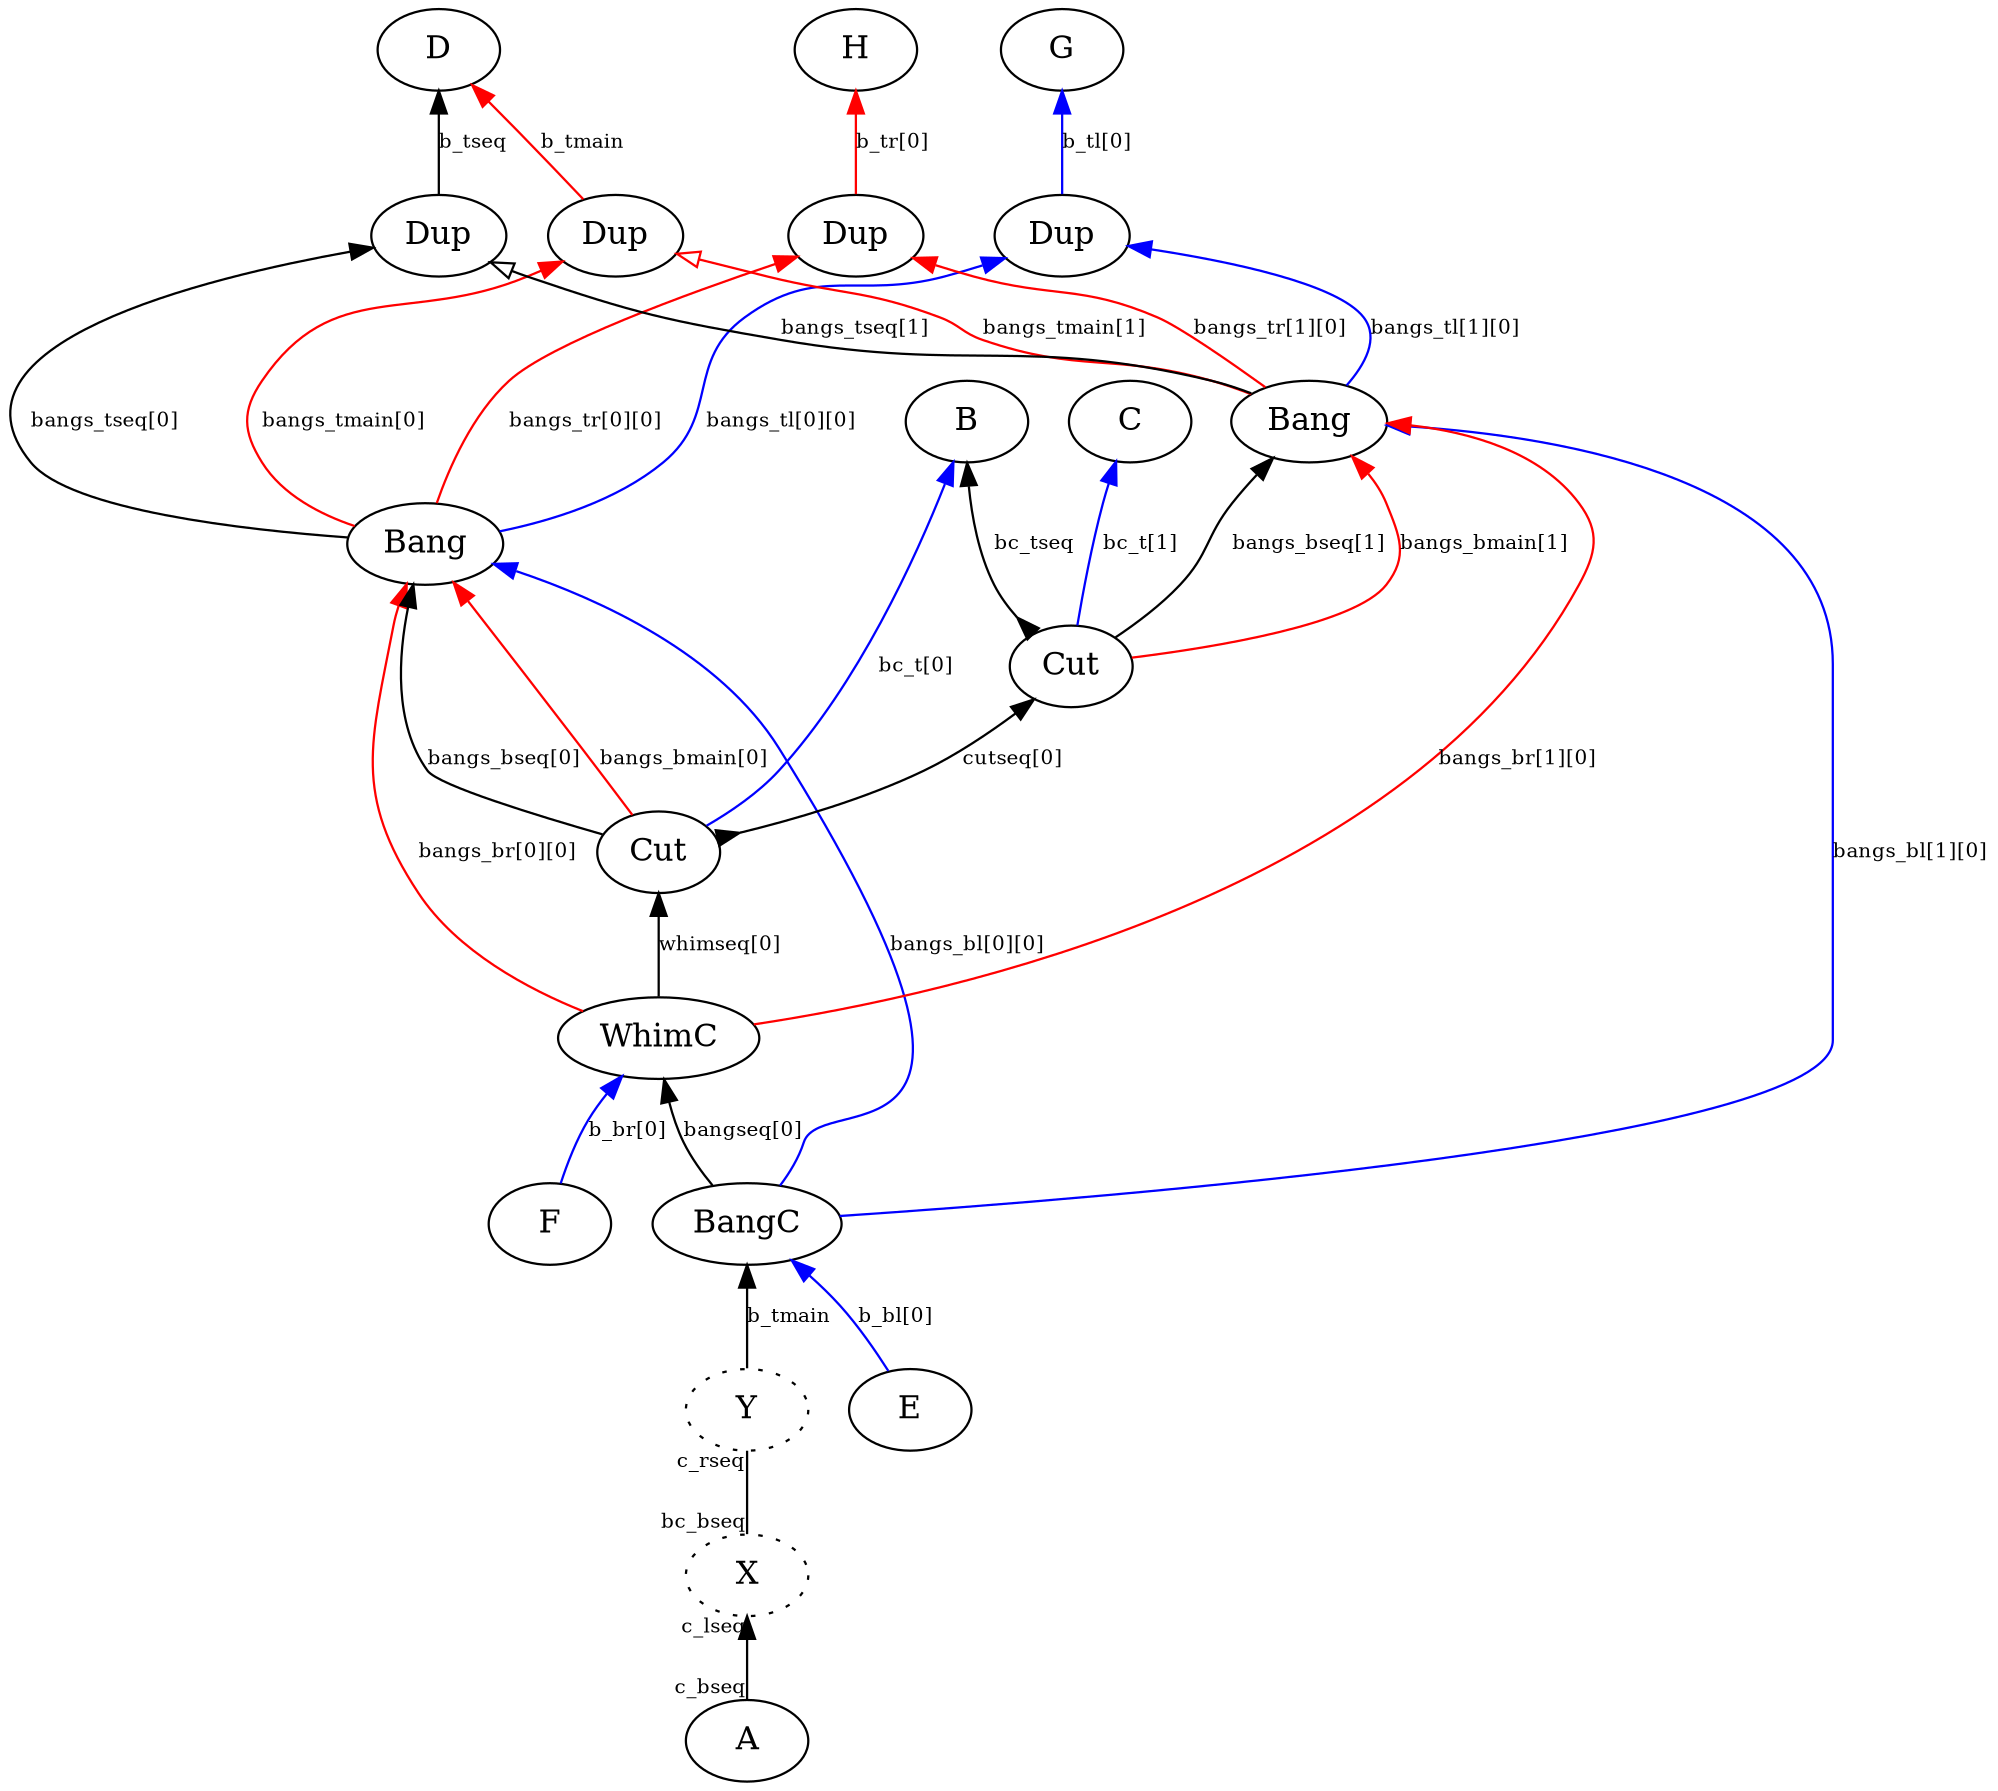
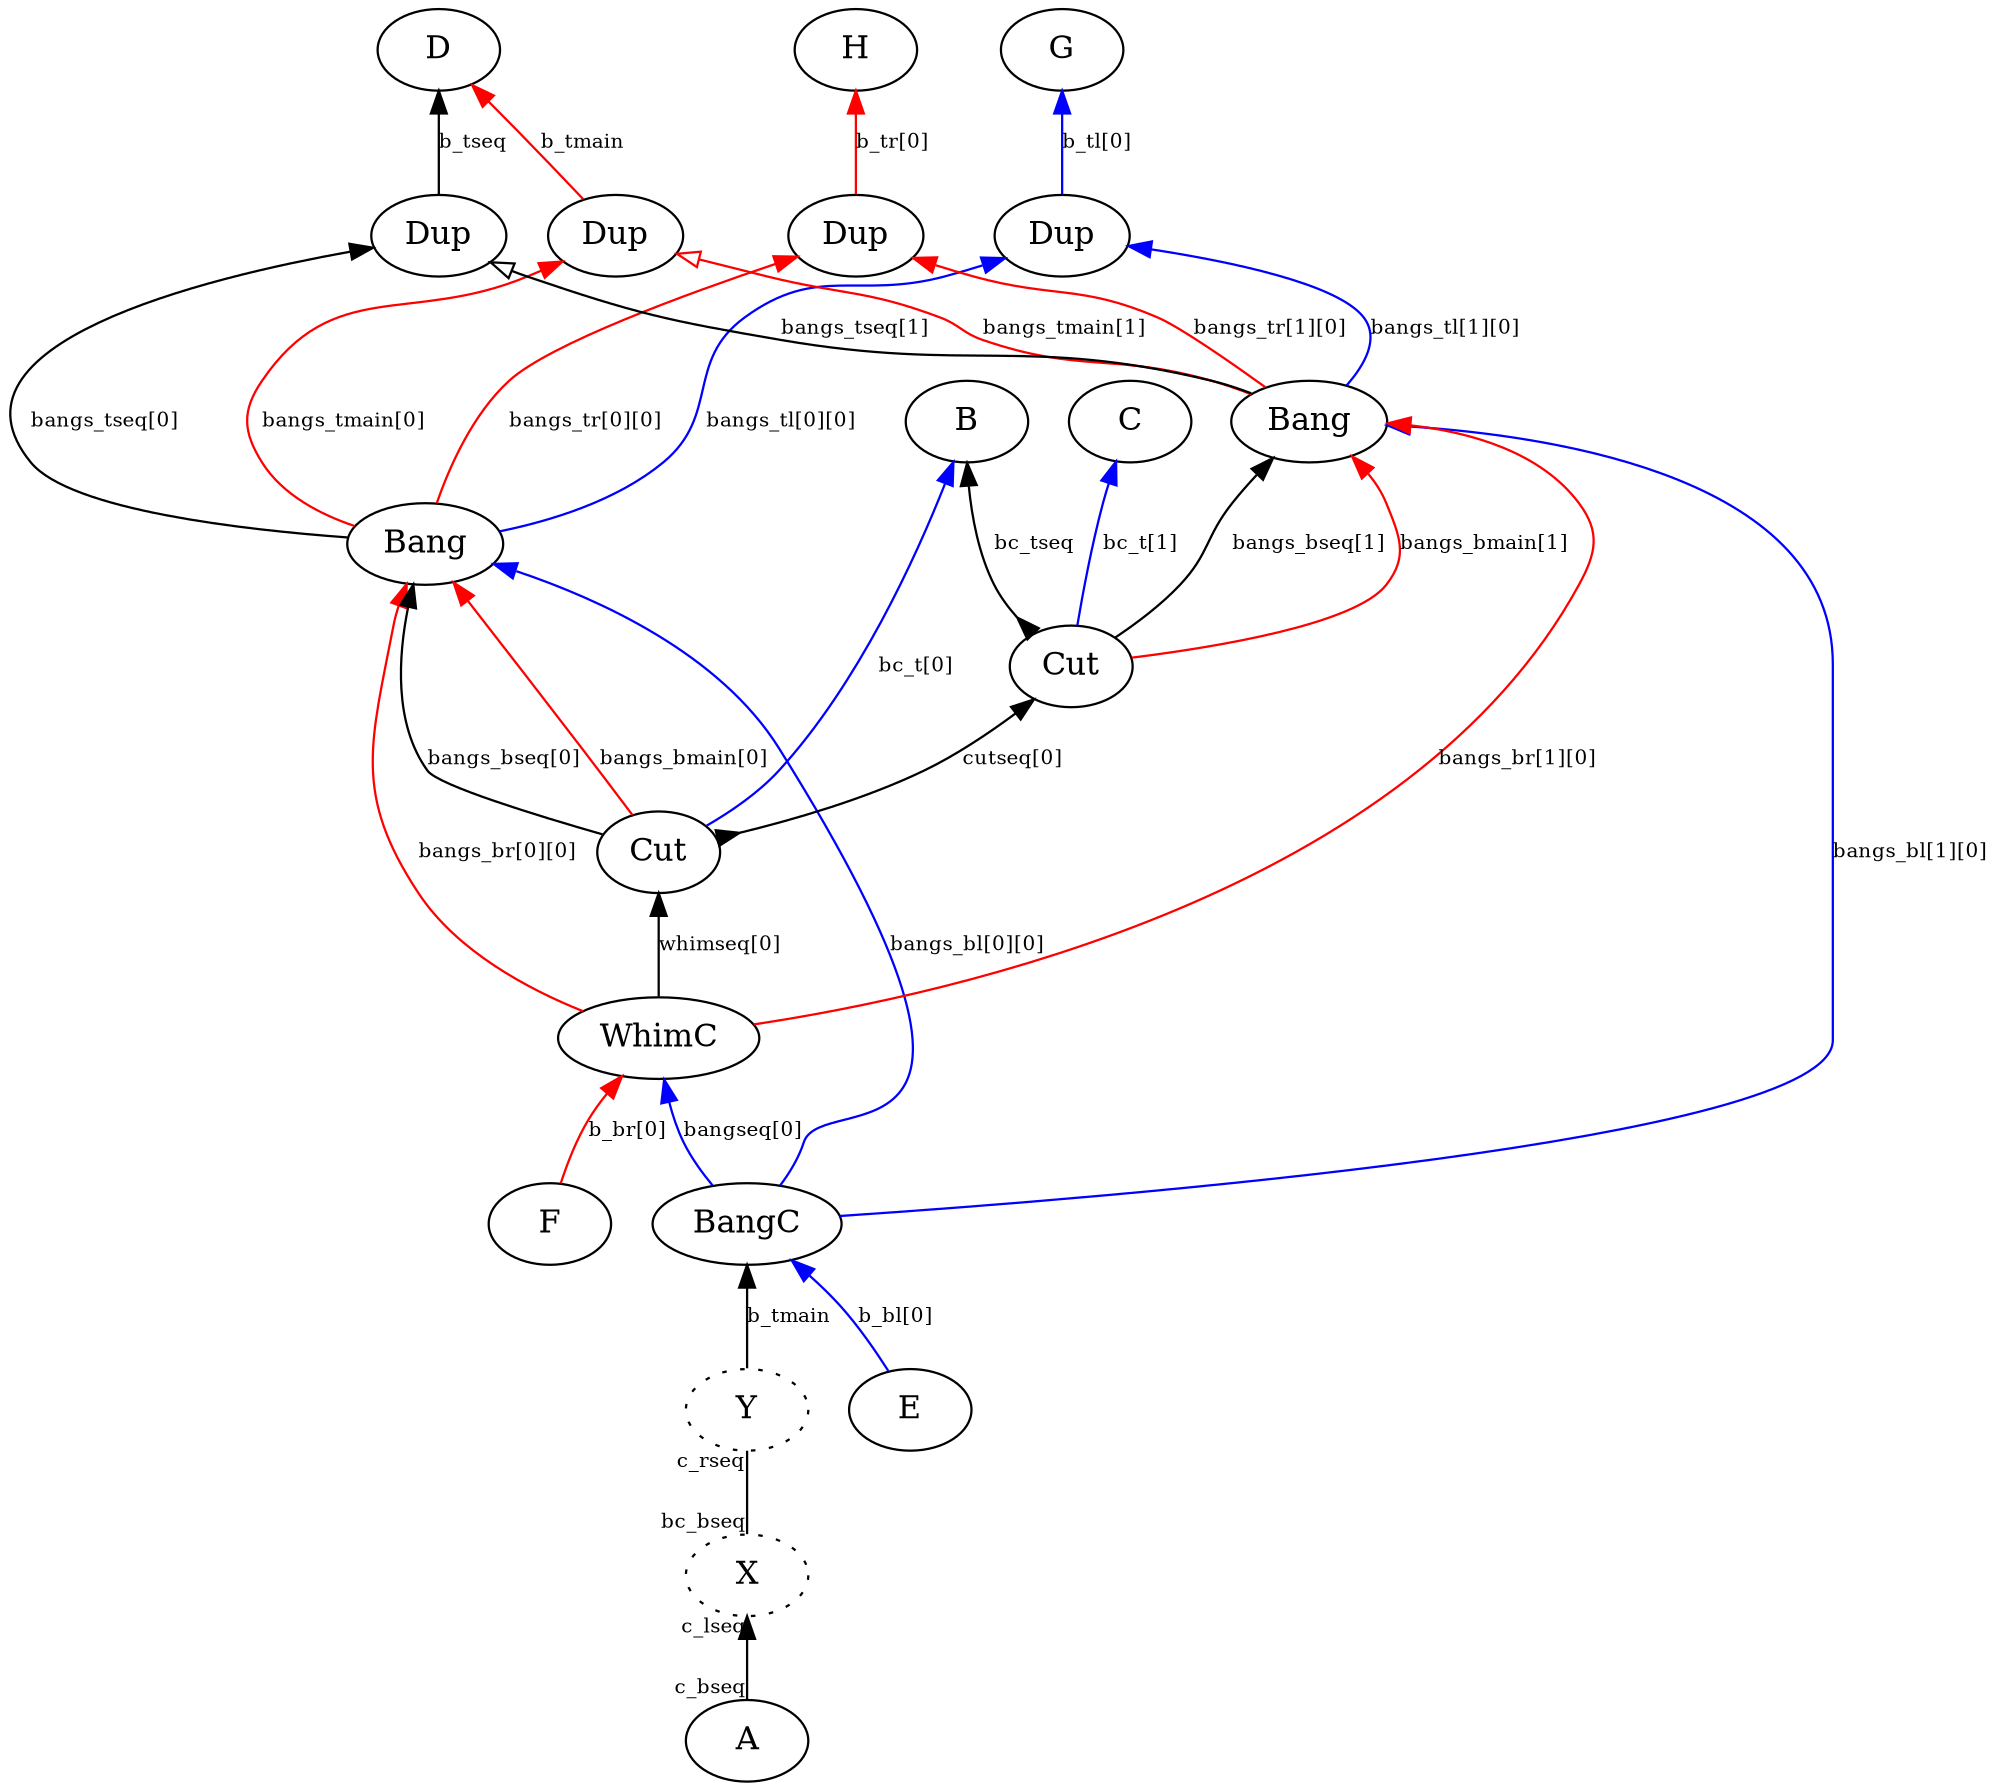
(580, 1136) -> (580, 1136)
(686, 1146) -> (686, 1146)
